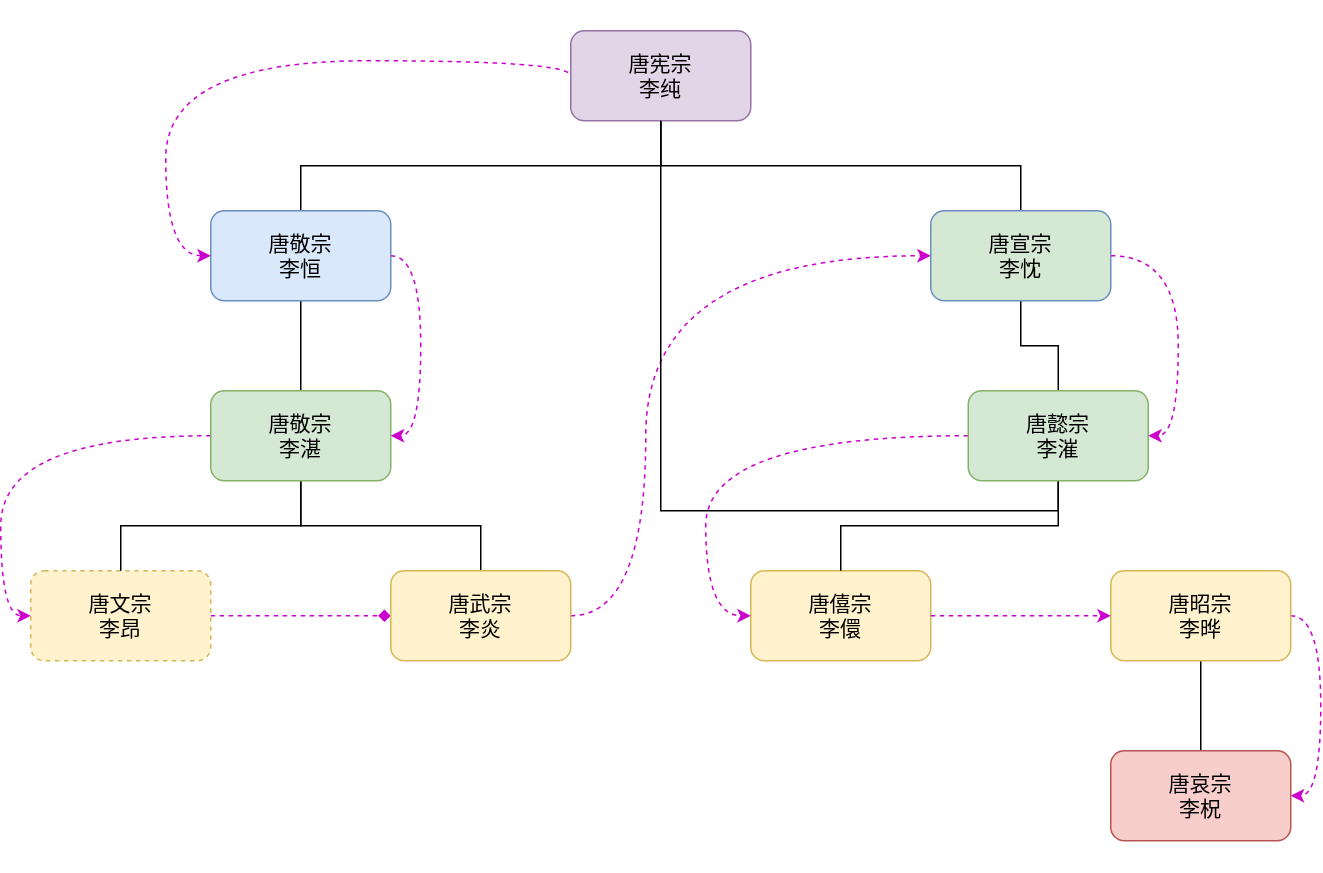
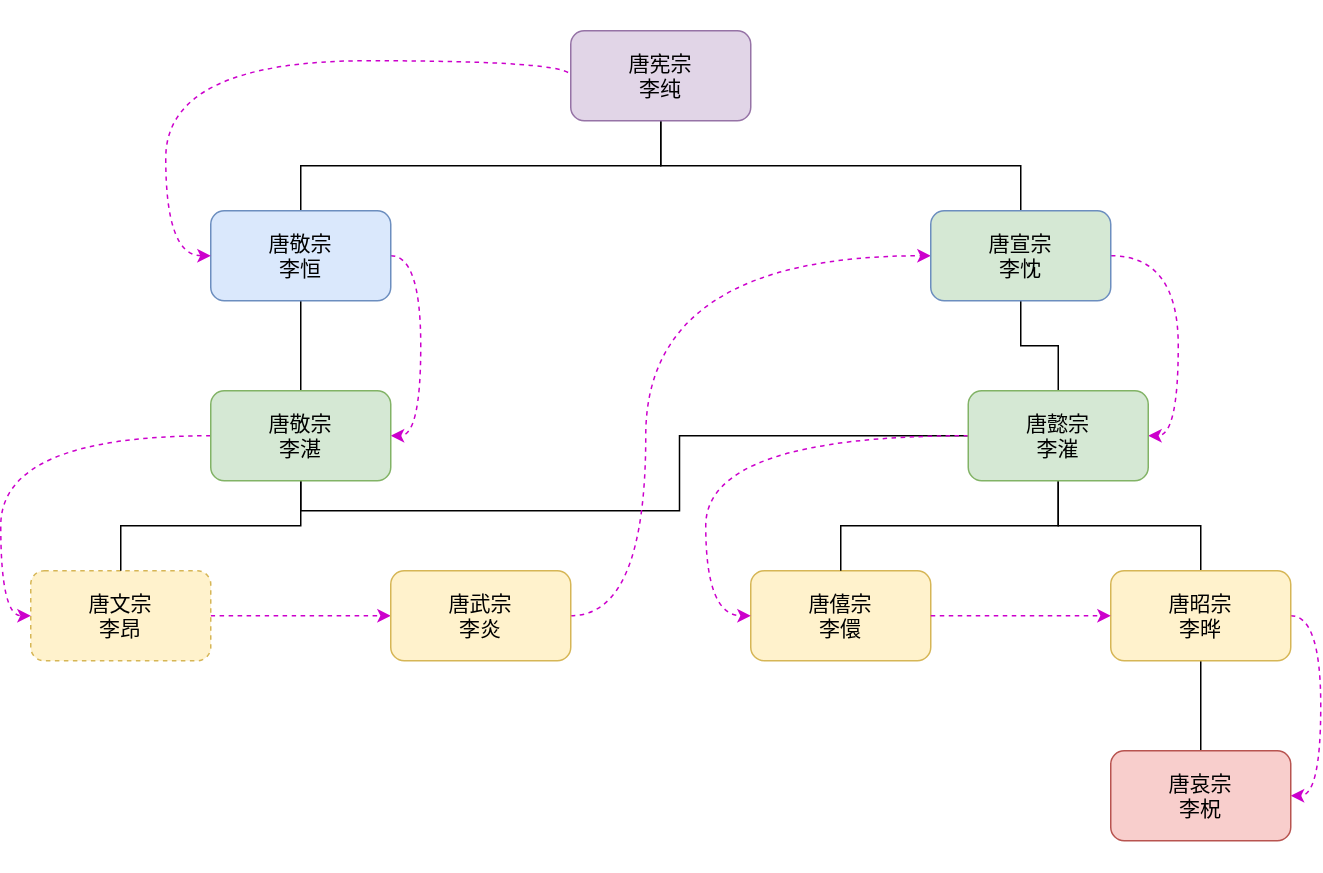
(868, 511) -> (1153, 526)
(413, 526) -> (481, 511)
(377, 616) -> (378, 616)
